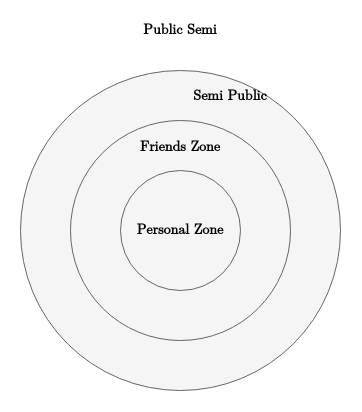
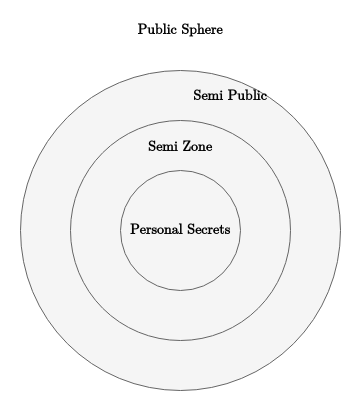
(181, 31) -> (181, 31)
(181, 148) -> (181, 148)
(181, 231) -> (181, 231)
